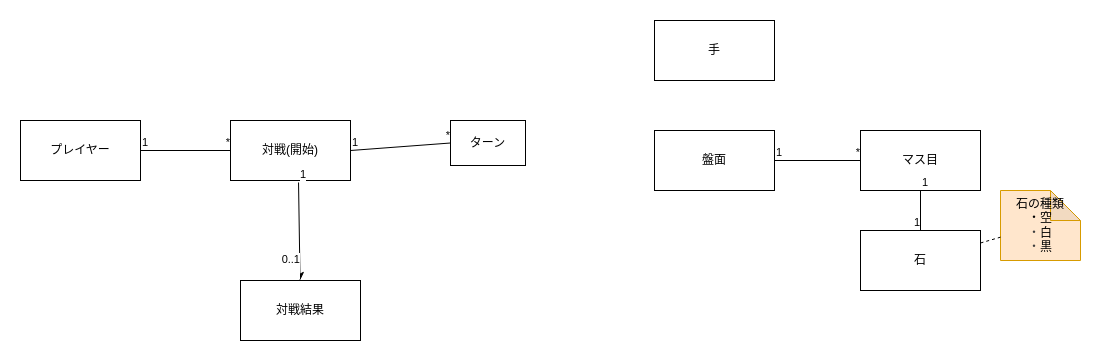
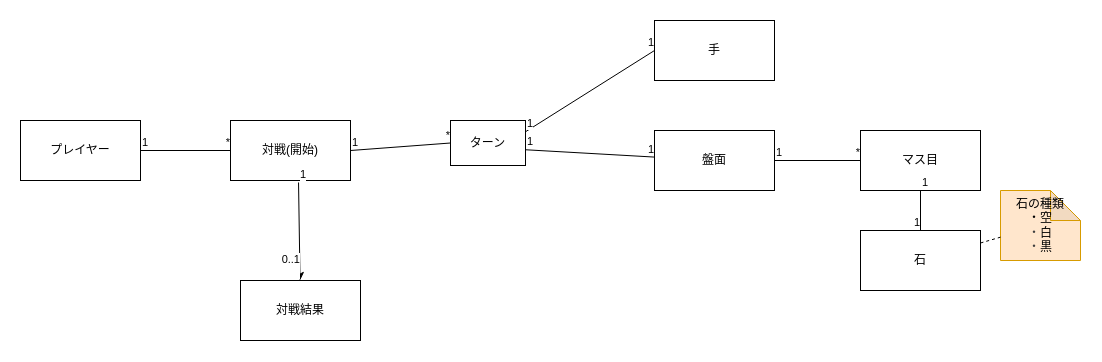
none -> (590, 91)
none -> (590, 153)
